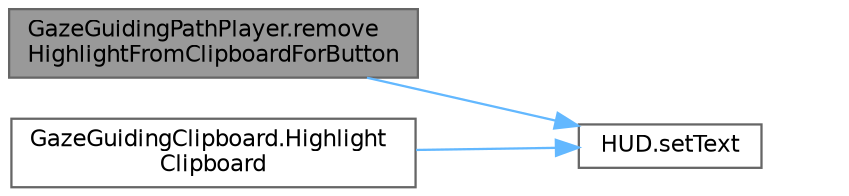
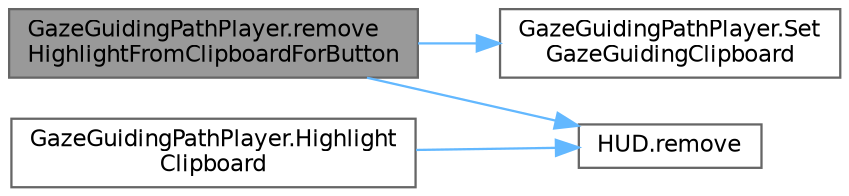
none -> (670, 43)
(670, 146) -> (670, 146)
(213, 153) -> (213, 153)
